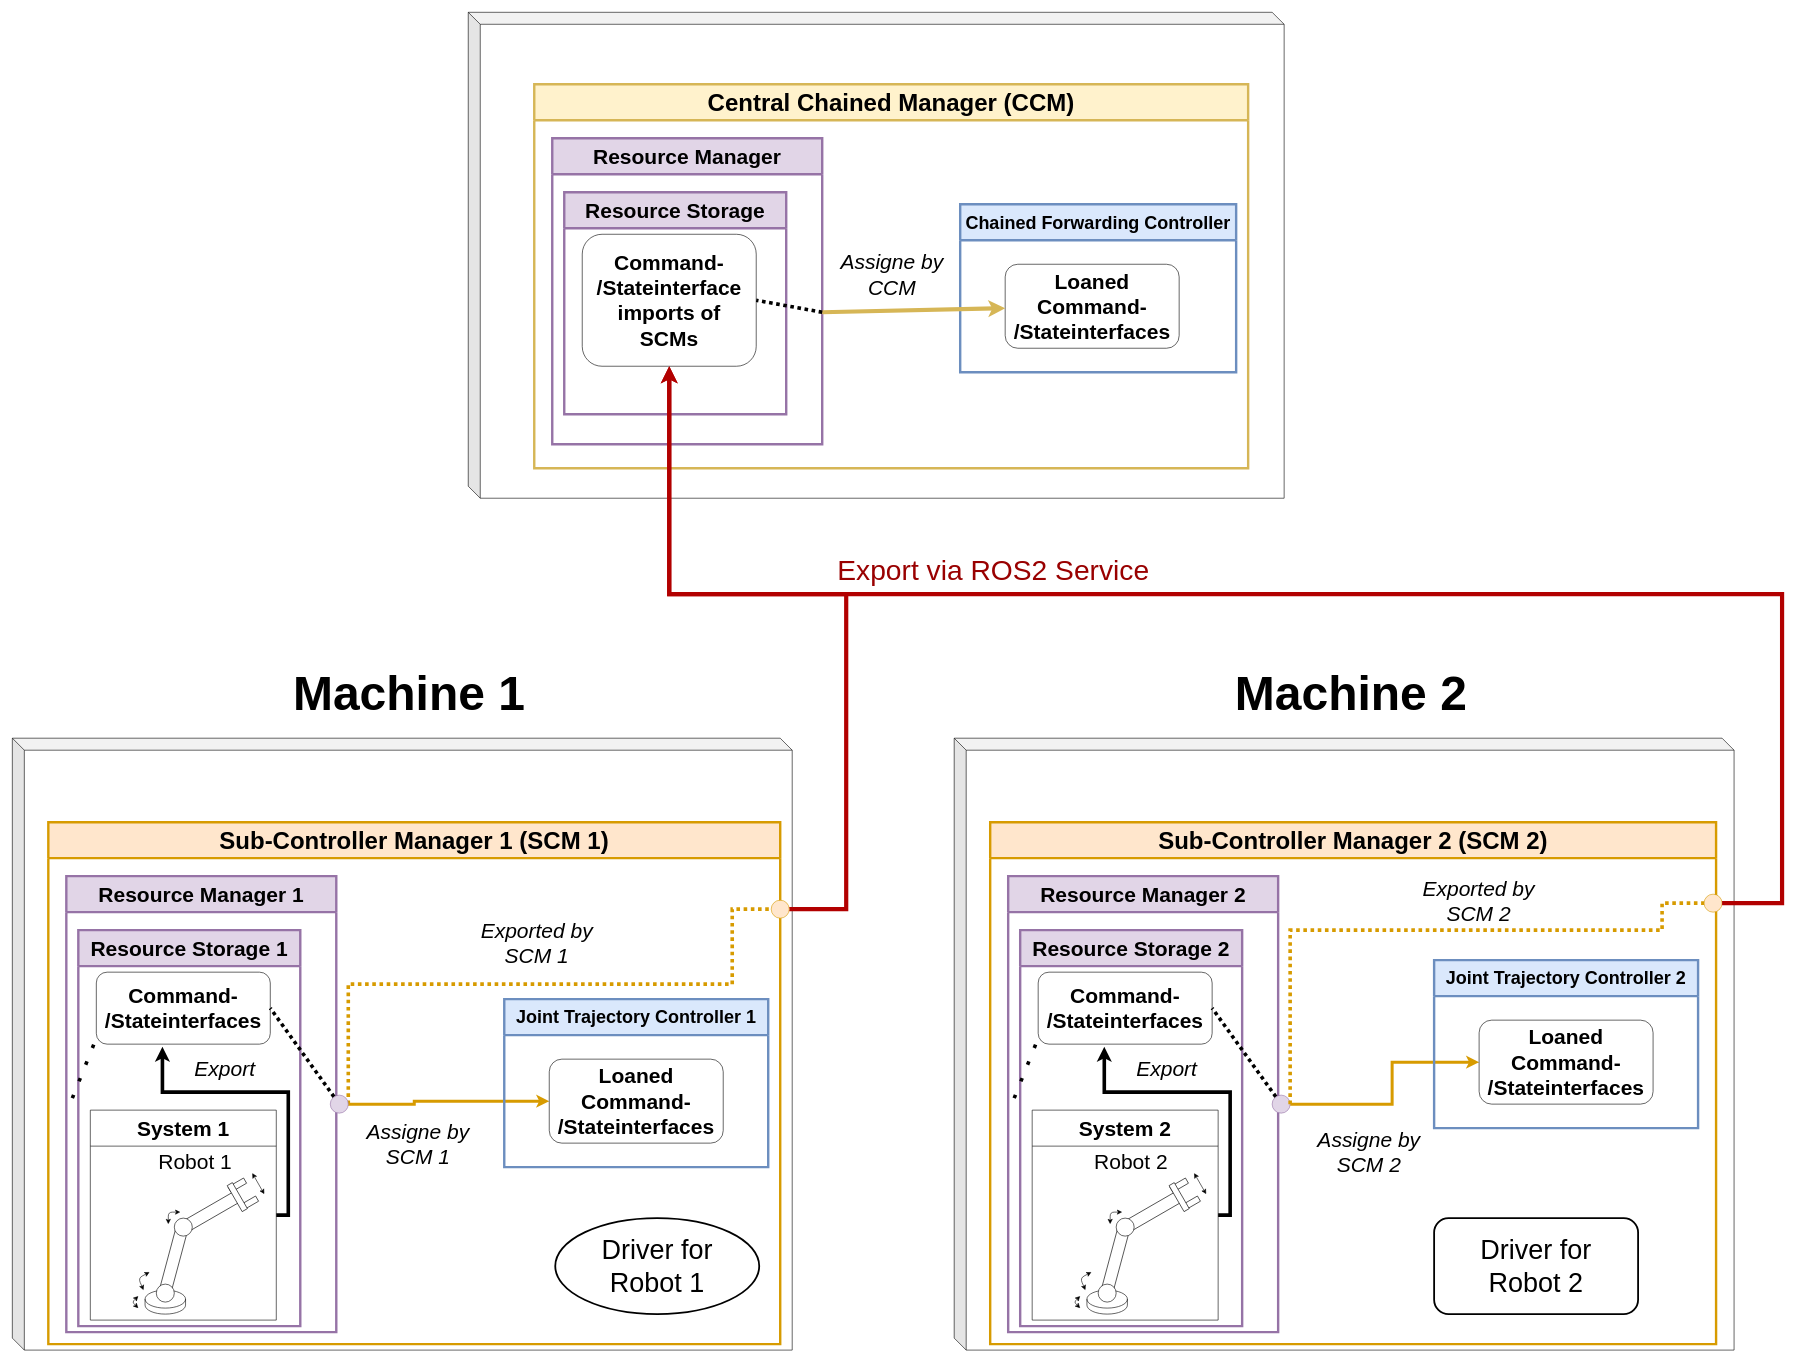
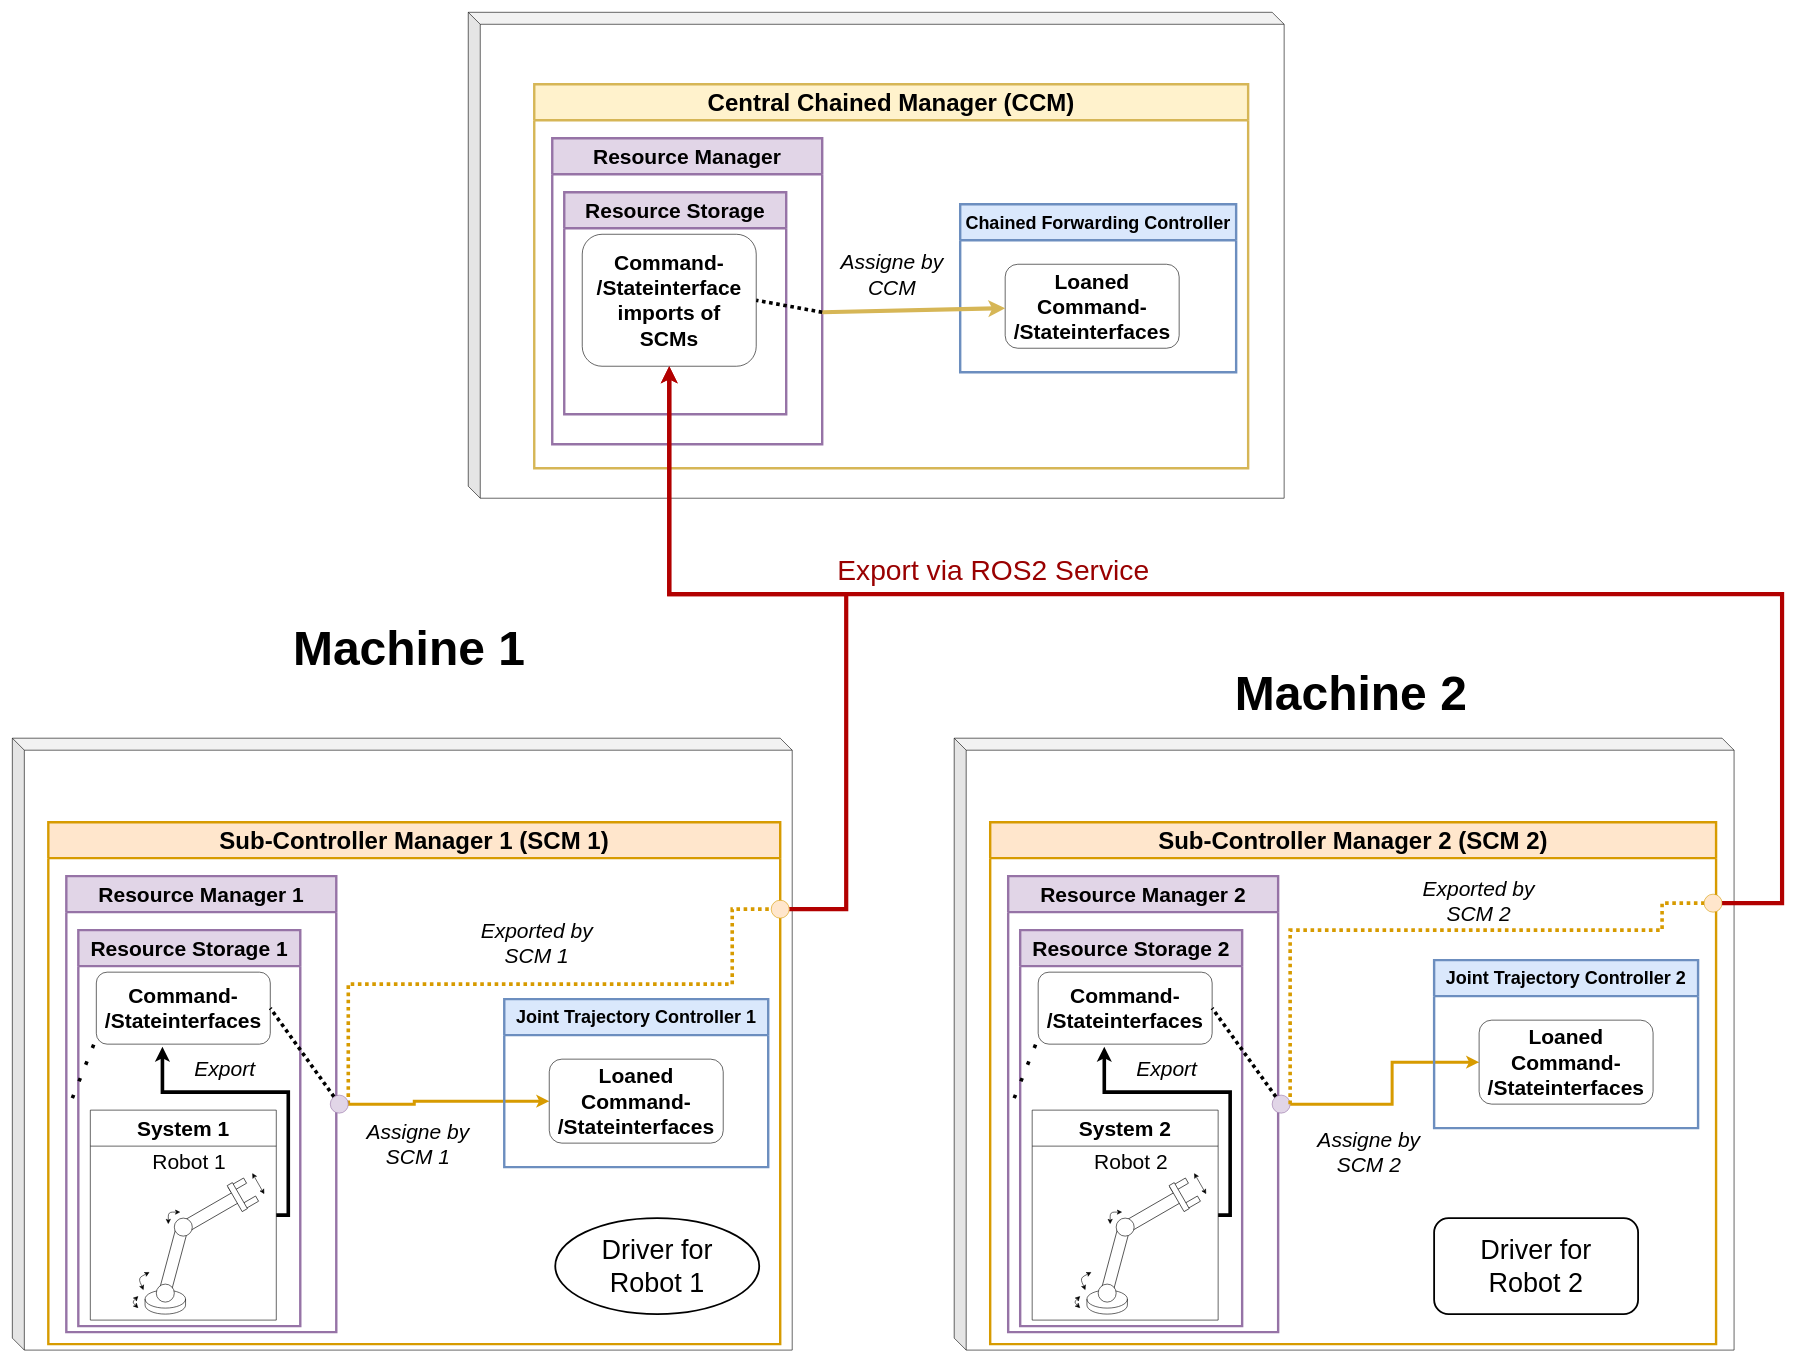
(402, 693) -> (402, 648)
(195, 1161) -> (189, 1161)
